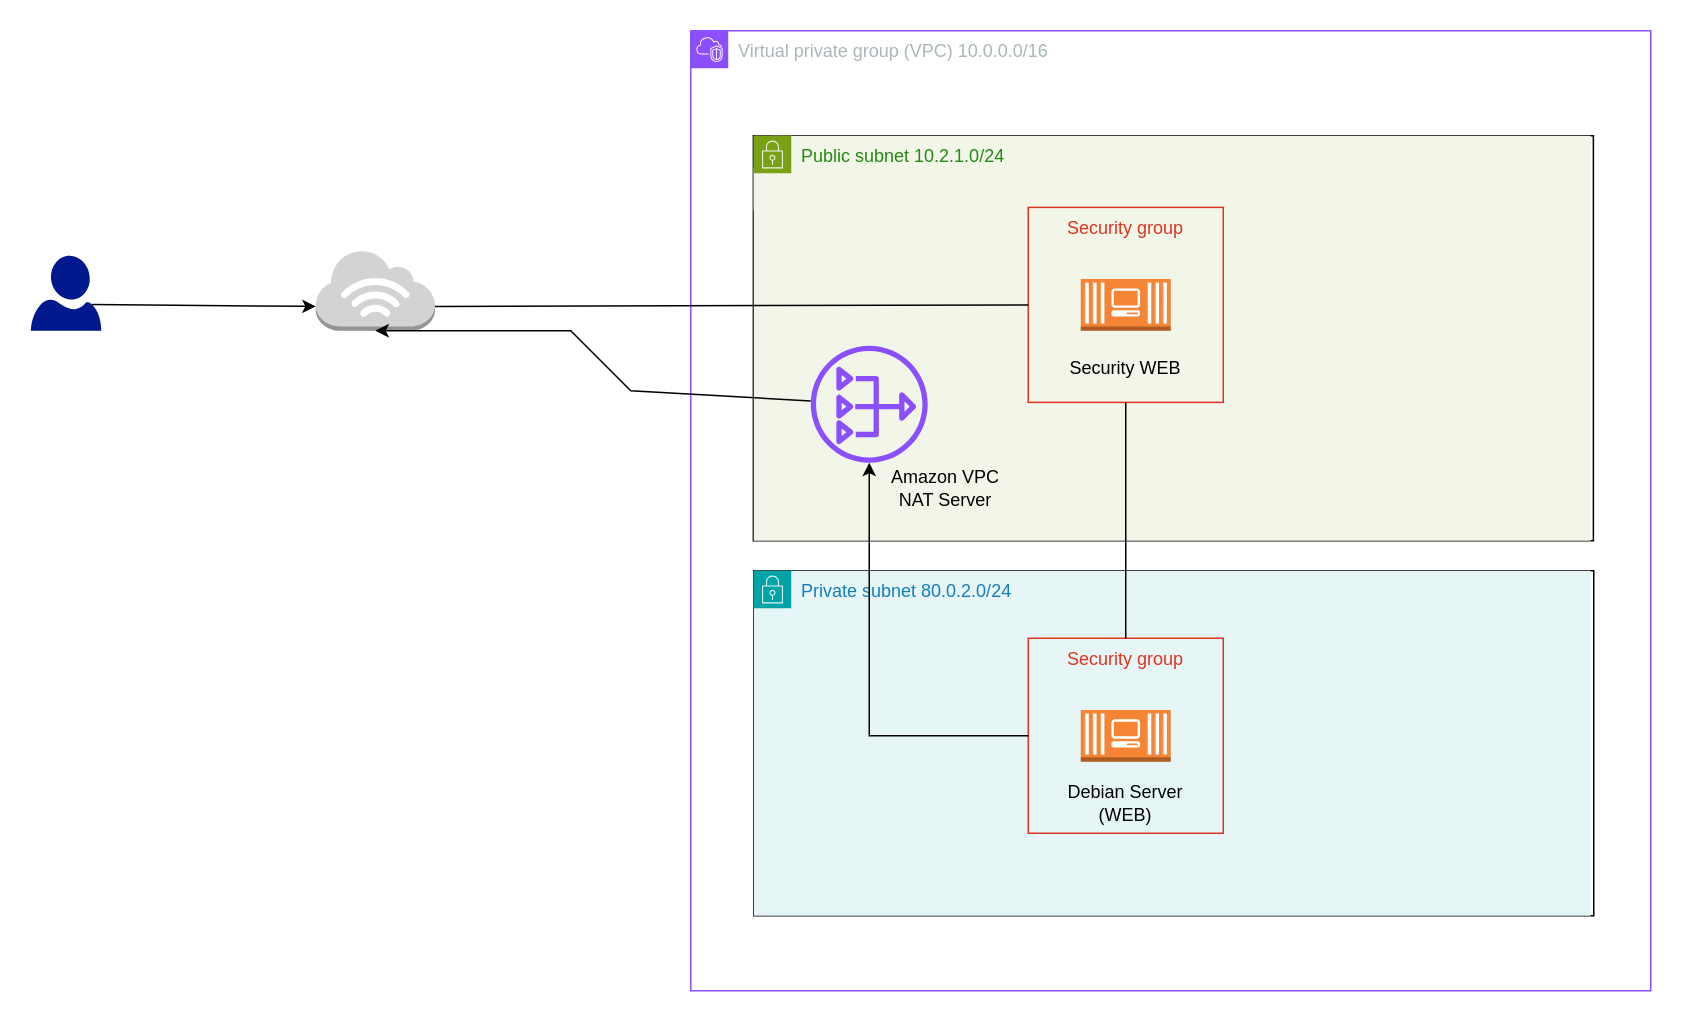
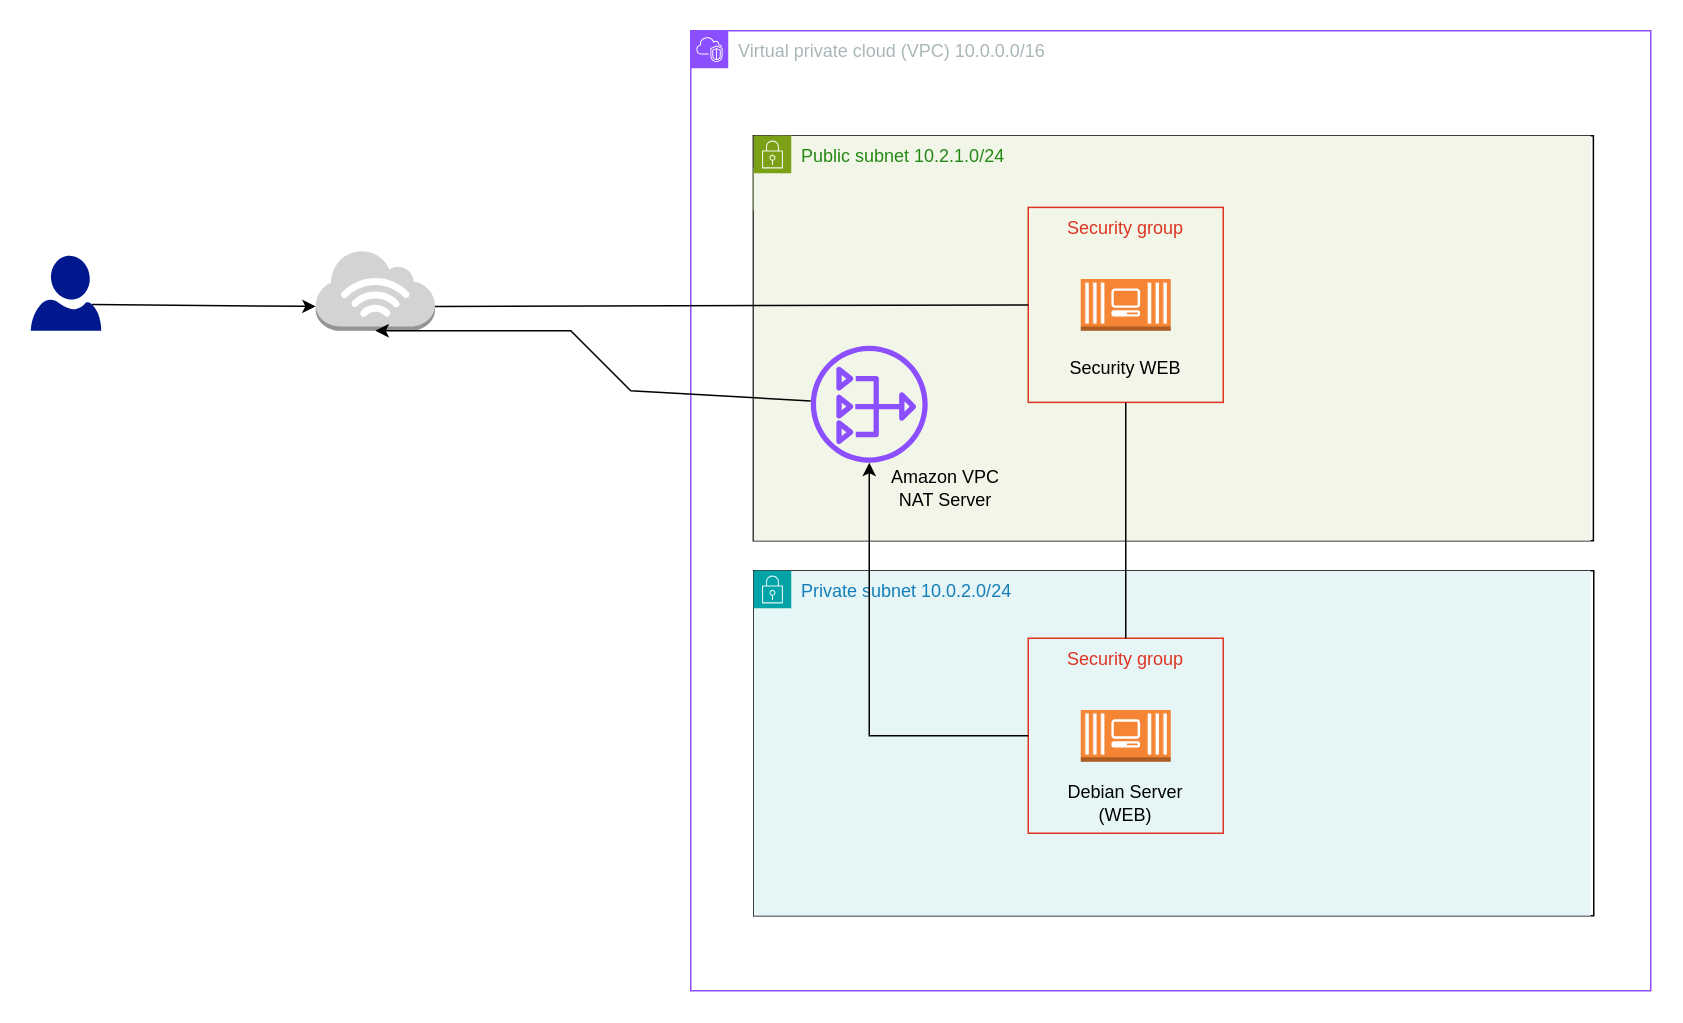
(912, 52) -> (910, 52)
(919, 592) -> (919, 592)
